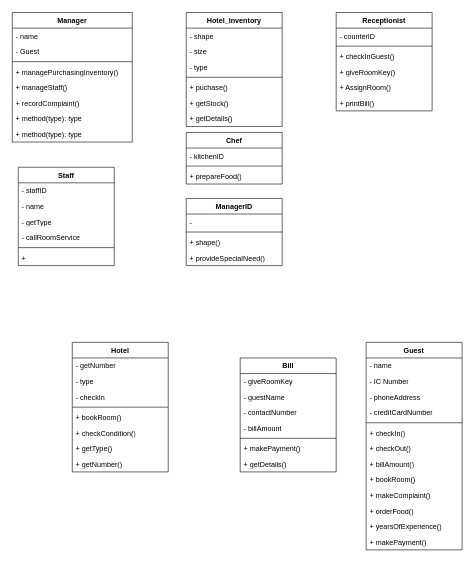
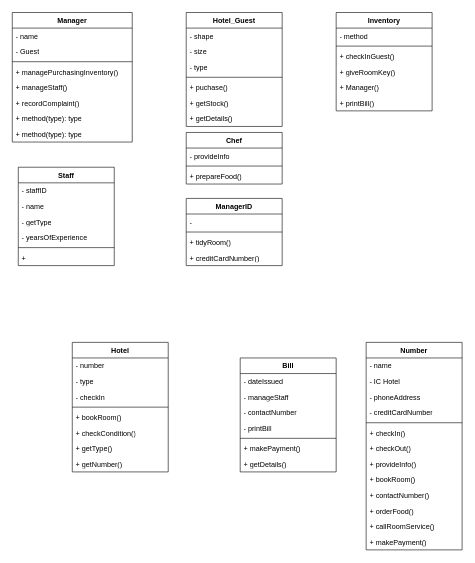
(234, 21) -> (234, 21)
(384, 21) -> (384, 21)
(361, 36) -> (355, 36)
(366, 88) -> (361, 88)
(210, 156) -> (214, 156)
(52, 238) -> (58, 238)
(207, 243) -> (212, 243)
(231, 258) -> (228, 258)
(414, 351) -> (414, 351)
(97, 366) -> (91, 366)
(268, 382) -> (267, 382)
(390, 382) -> (387, 382)
(265, 398) -> (269, 398)
(264, 429) -> (261, 429)
(394, 465) -> (398, 465)
(401, 496) -> (403, 496)
(410, 527) -> (404, 527)
